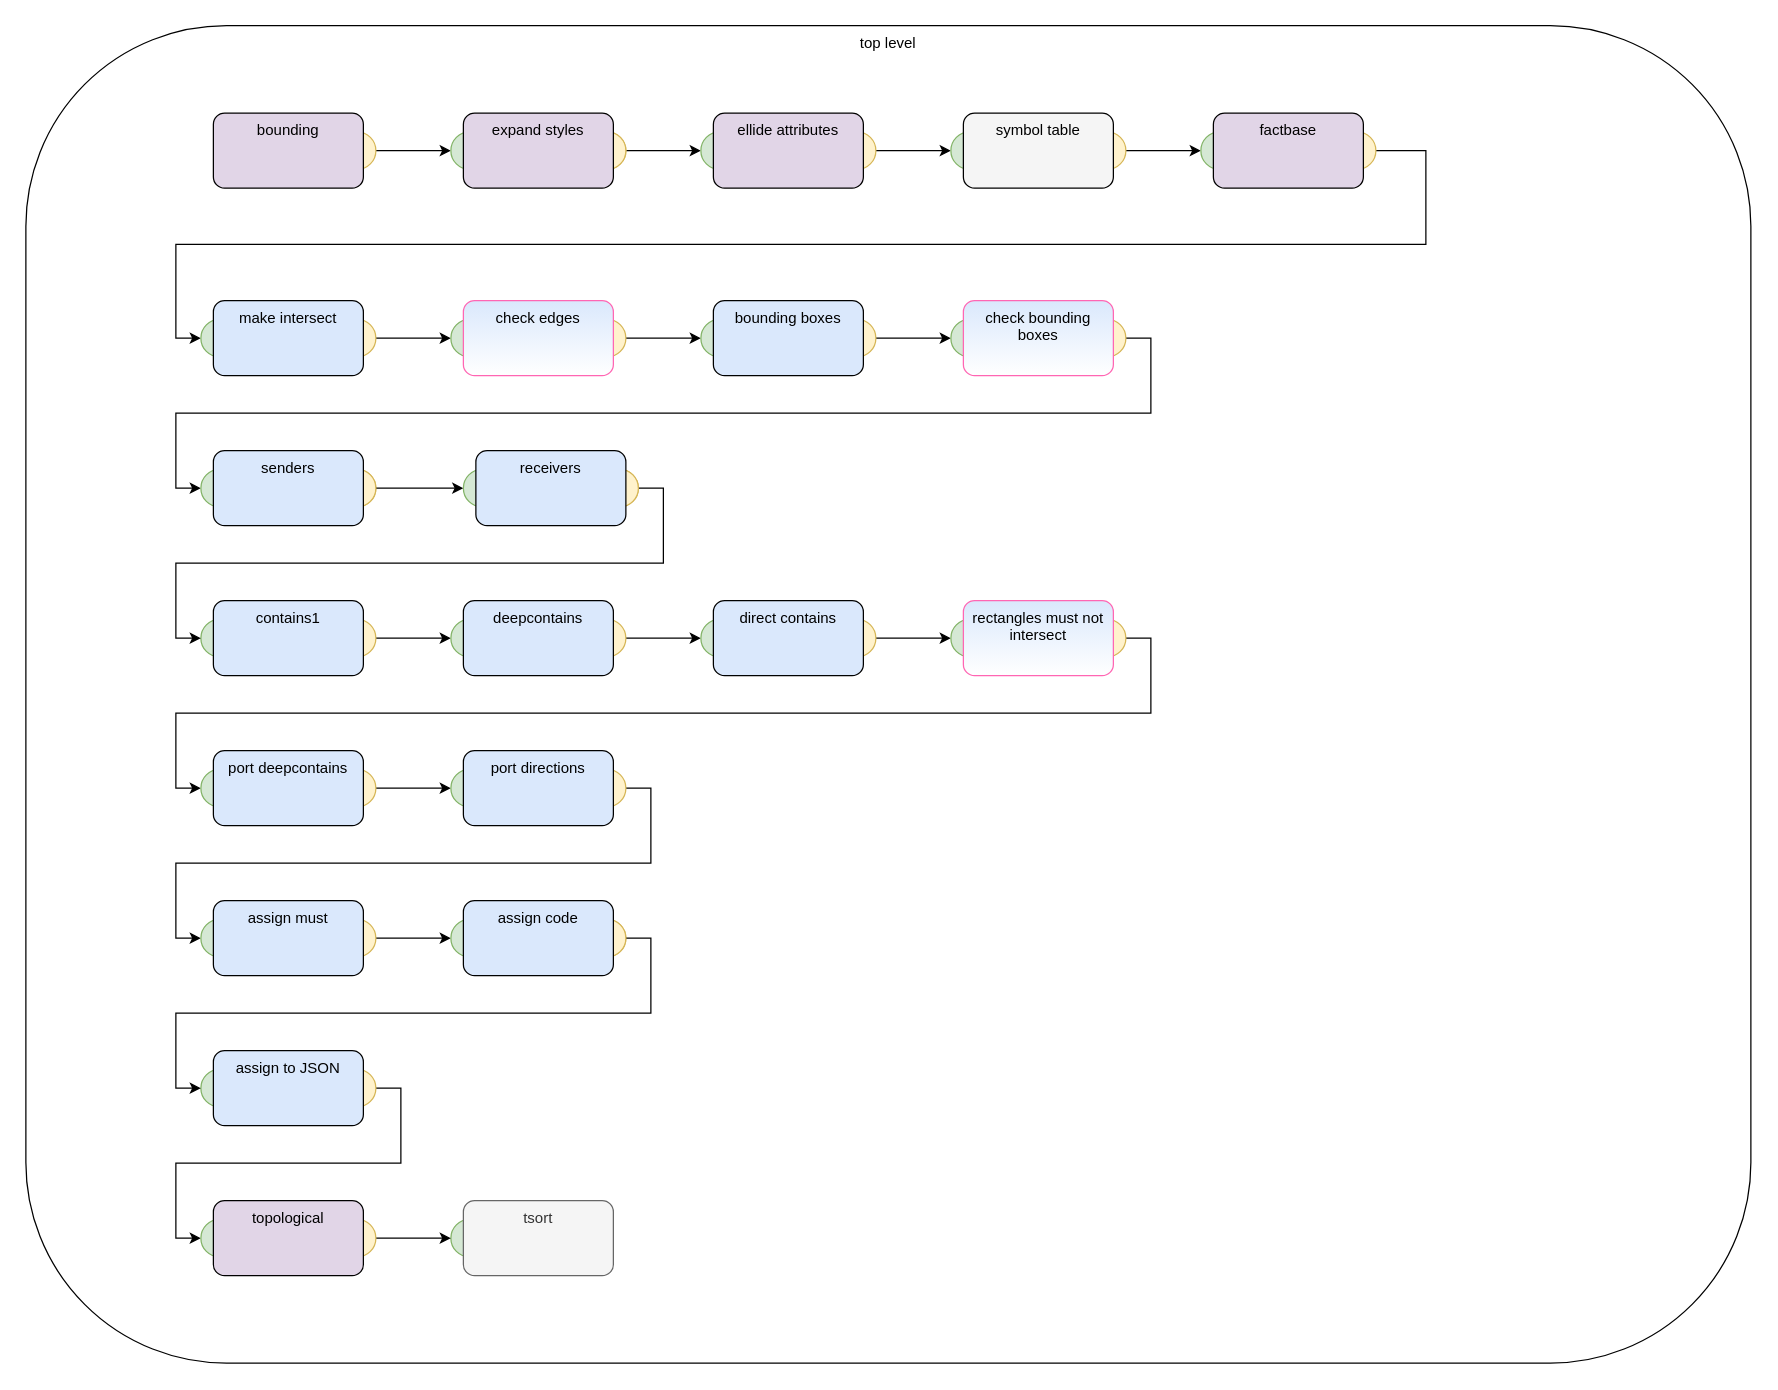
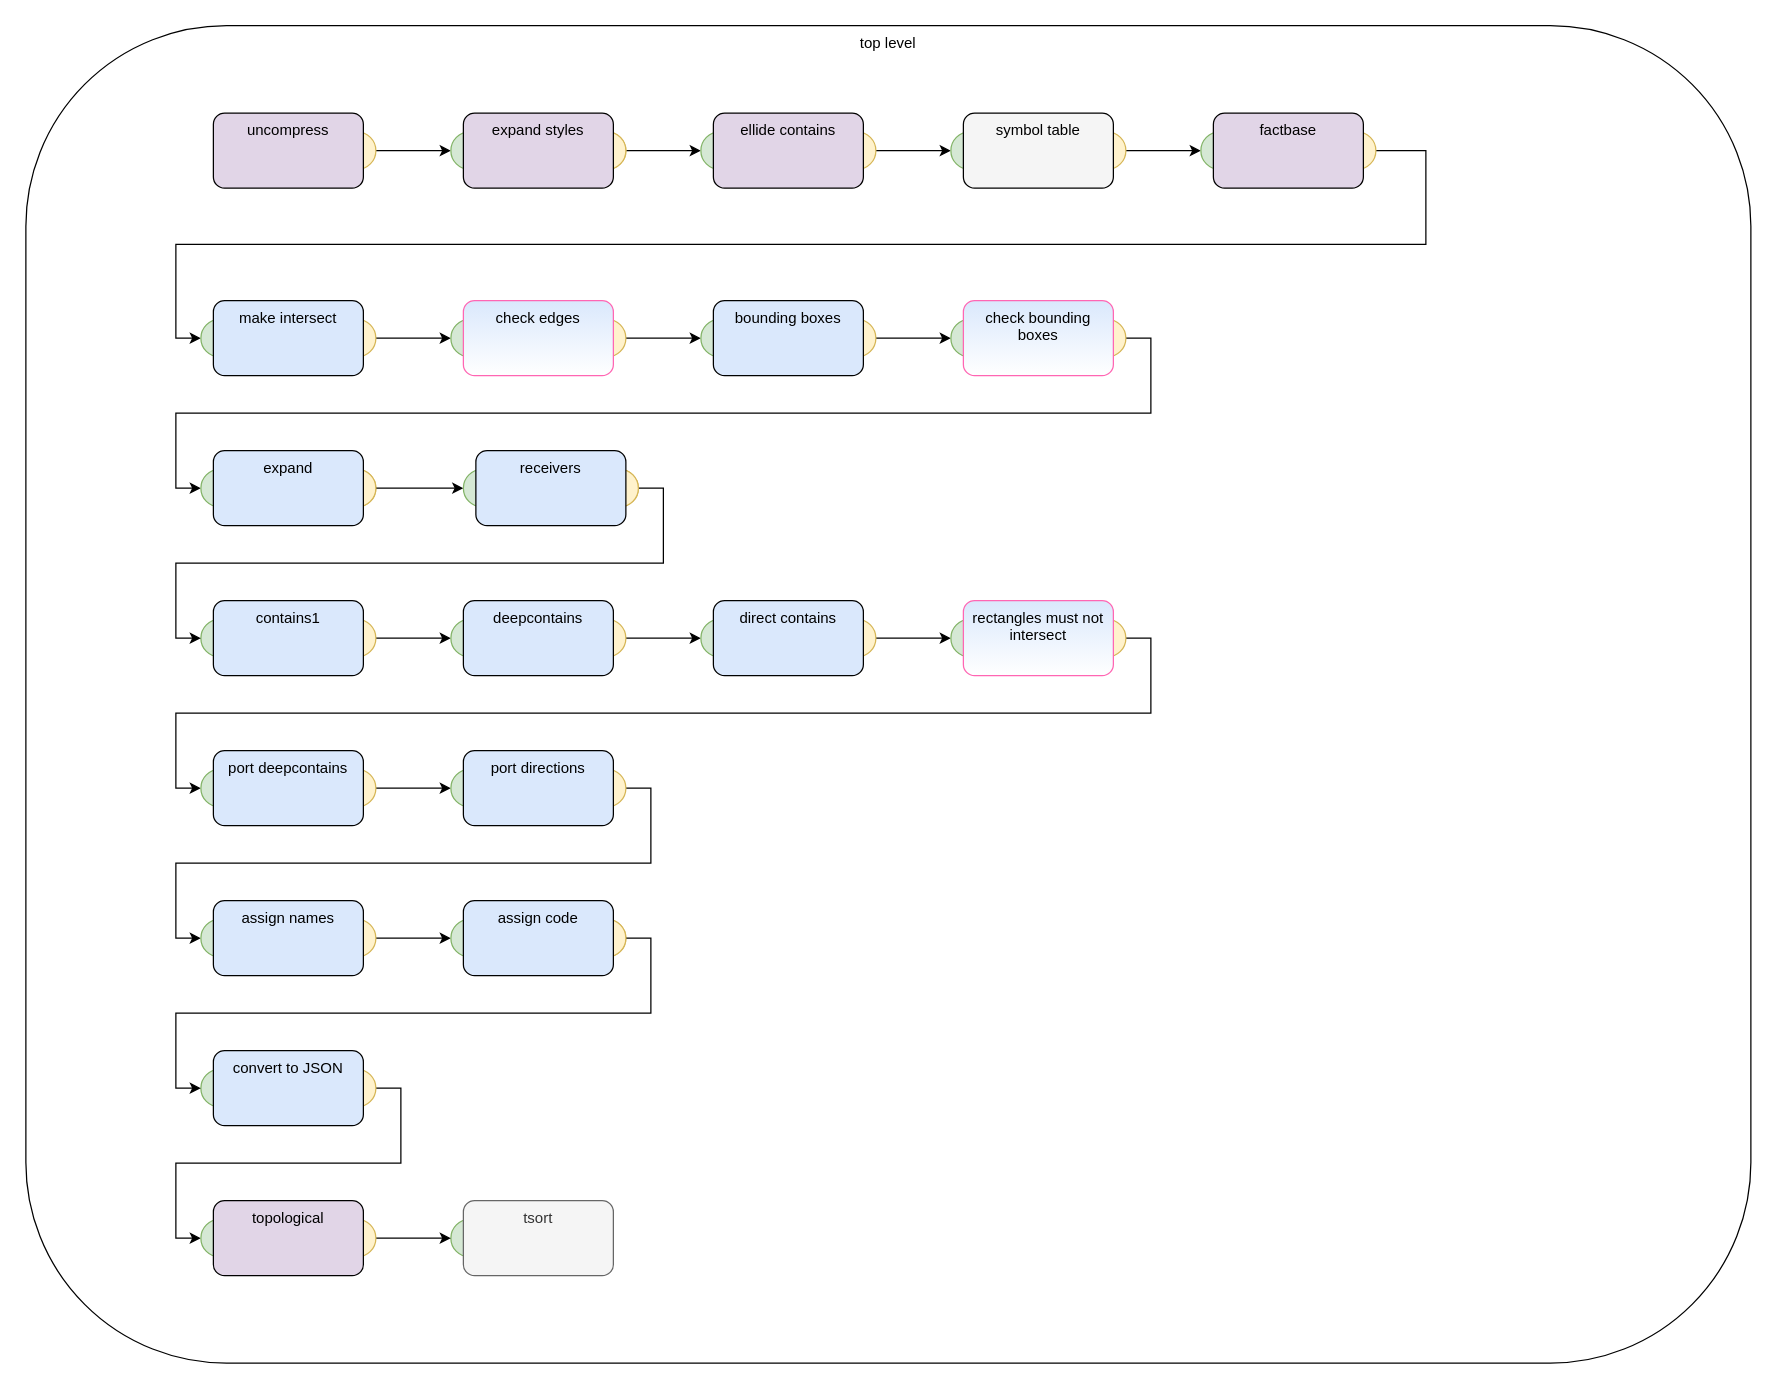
(288, 131) -> (288, 131)
(788, 131) -> (788, 131)
(288, 468) -> (288, 468)
(288, 918) -> (288, 918)
(288, 1068) -> (288, 1068)
